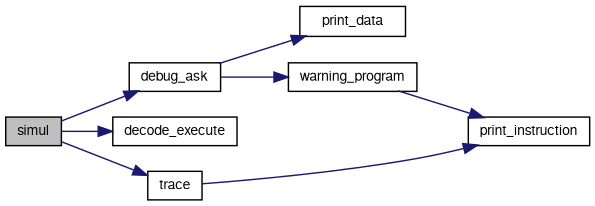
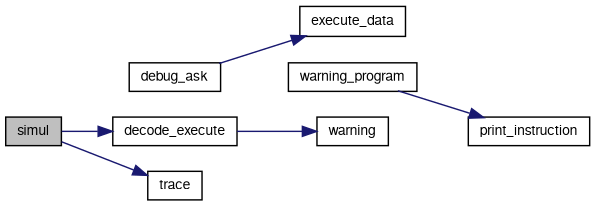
(353, 21) -> (353, 21)
(247, 77) -> none
(93, 108) -> none
none -> (353, 131)
(333, 171) -> none
